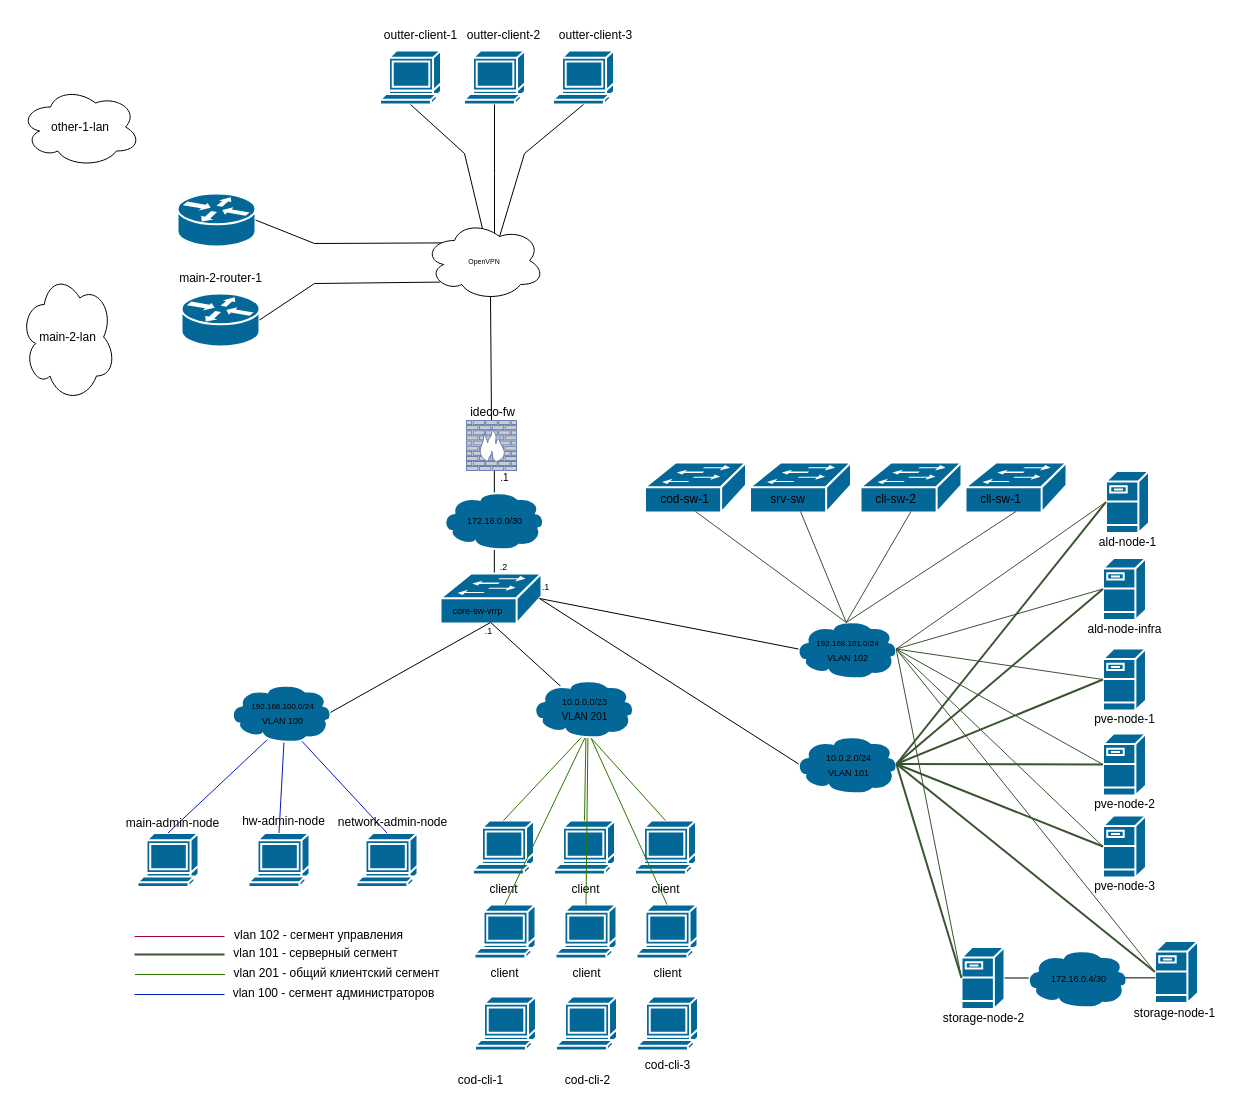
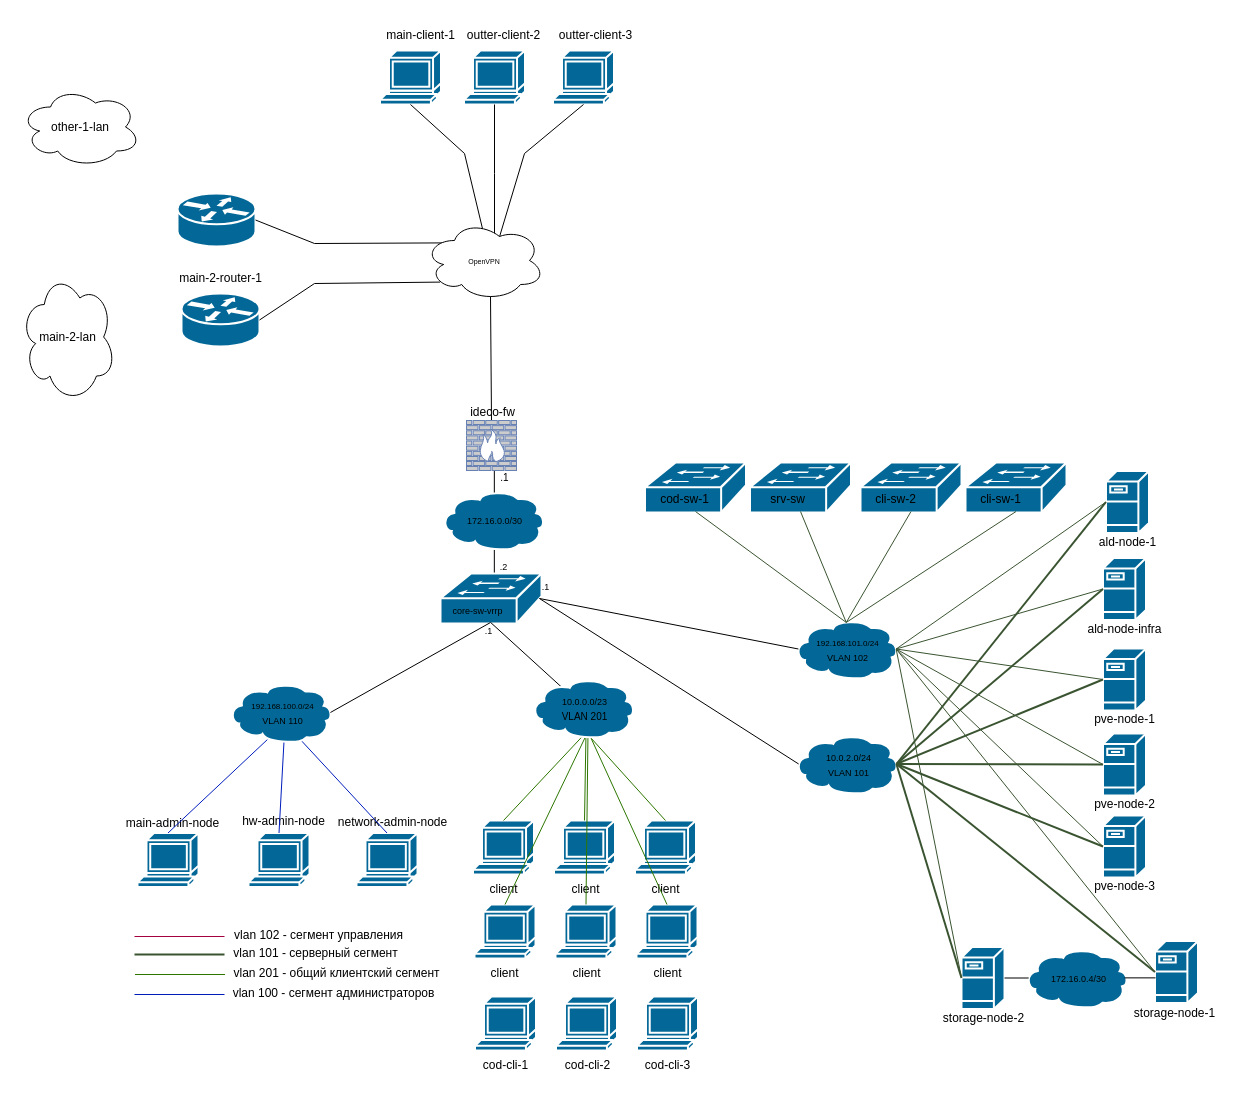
(421, 36) -> (421, 36)
(283, 713) -> (283, 713)
(480, 1081) -> (505, 1066)
(587, 1081) -> (587, 1066)
